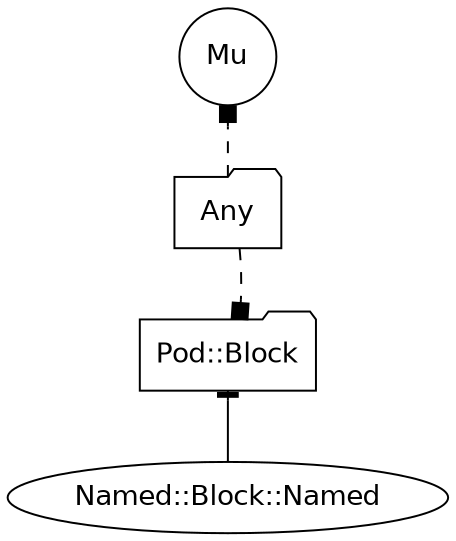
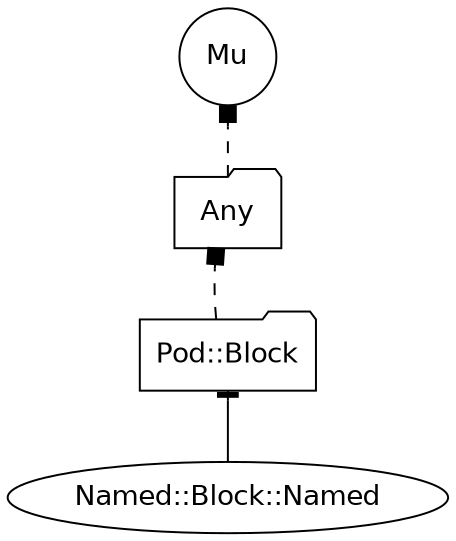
(241, 274) -> (215, 294)
